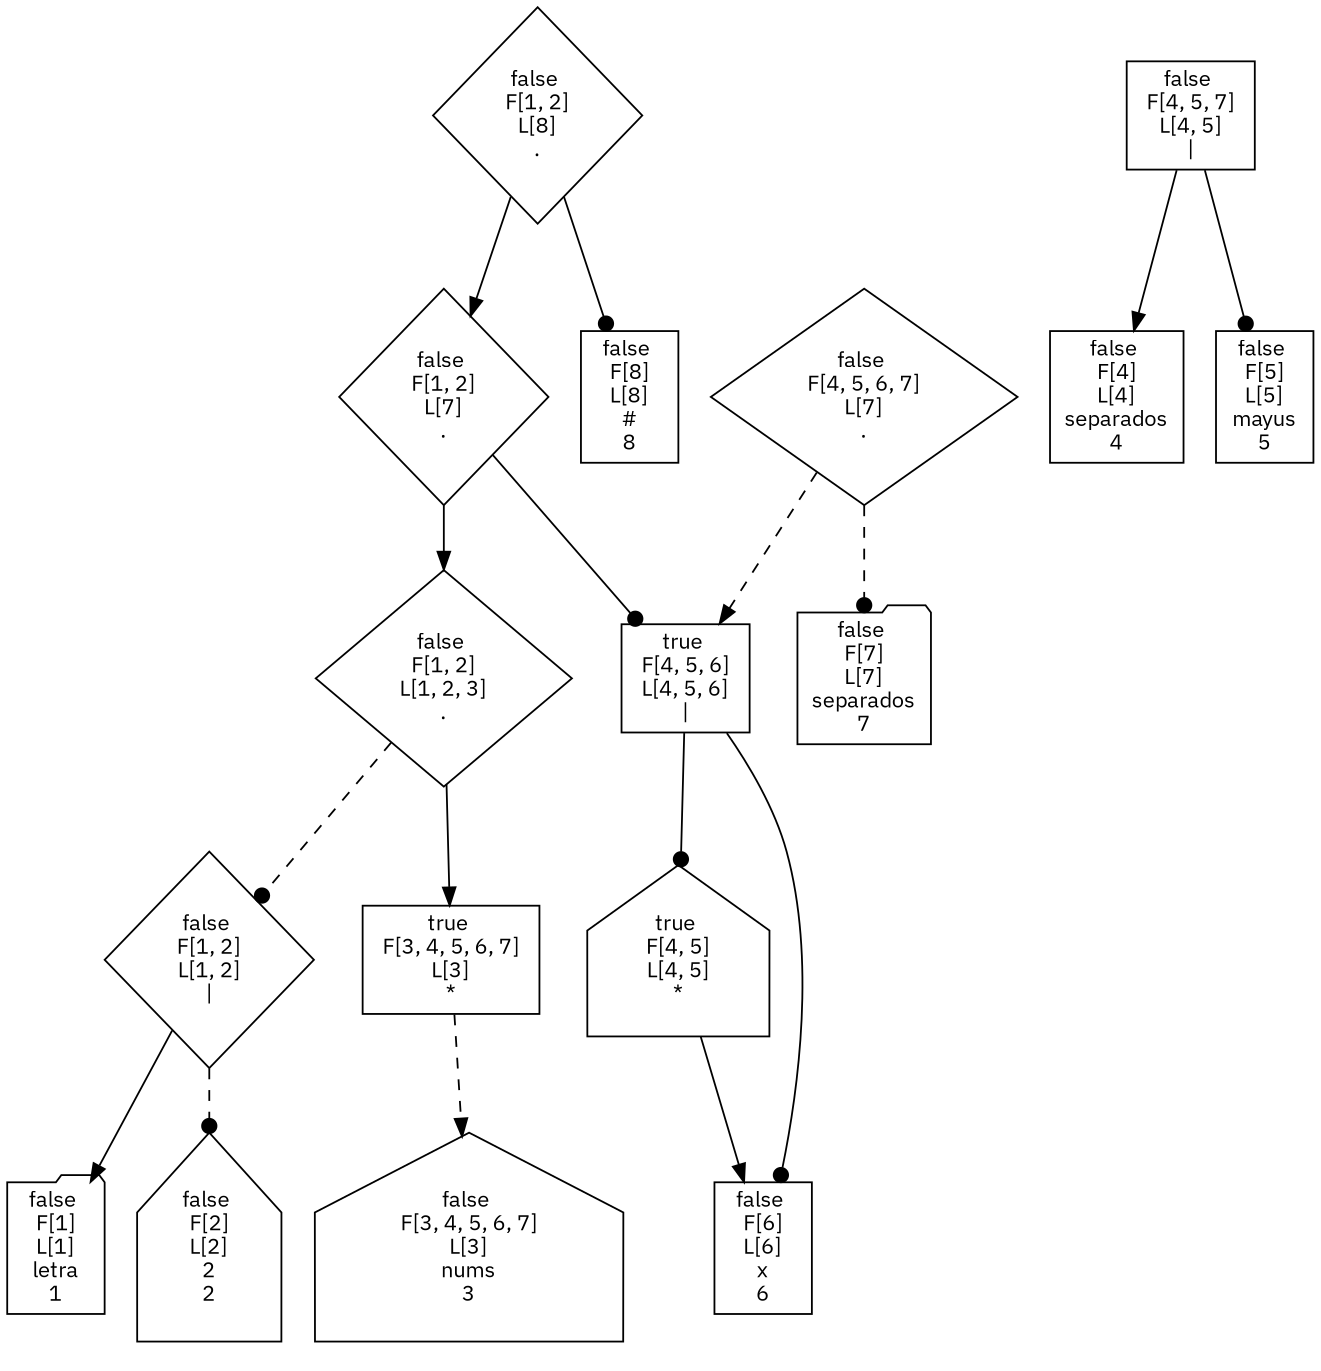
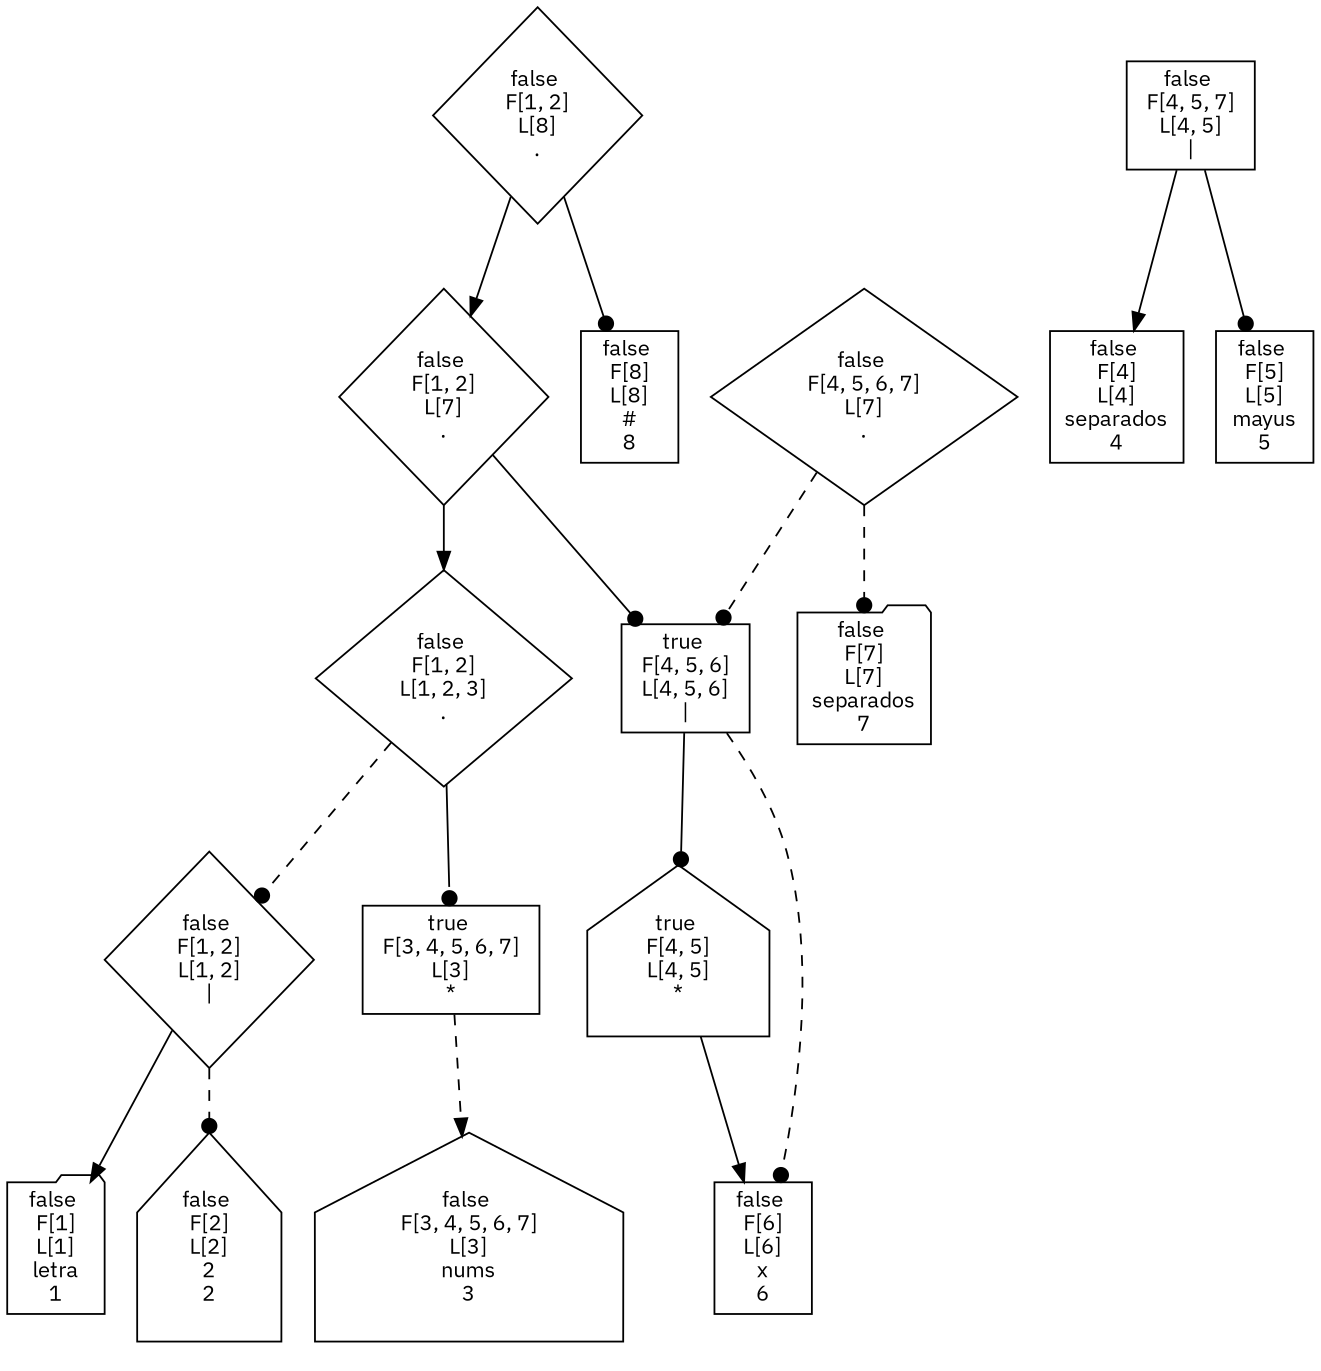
(772, 542) -> (772, 542)
(448, 836) -> (448, 836)
(801, 943) -> (801, 943)
